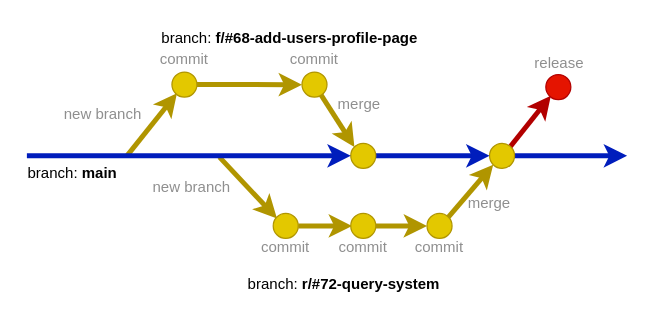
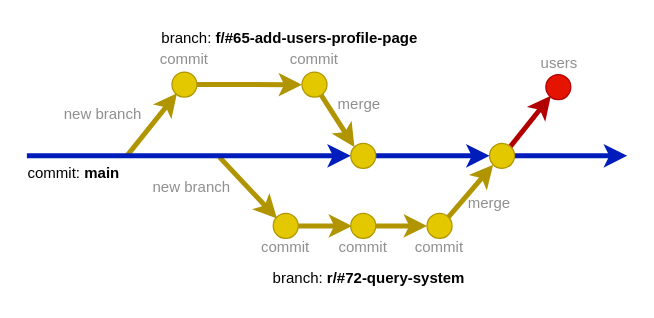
(301, 38) -> (301, 38)
(559, 63) -> (559, 63)
(73, 173) -> (71, 173)
(354, 284) -> (379, 278)
